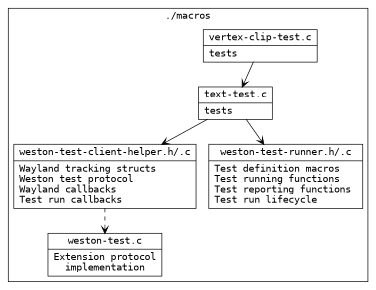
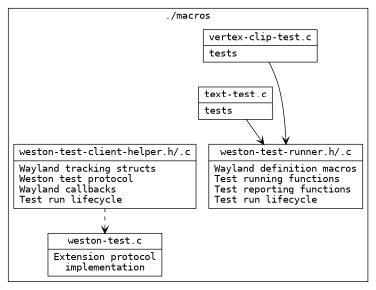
(249, 71) -> (281, 99)
(188, 130) -> none
(277, 169) -> (286, 169)
(71, 200) -> (71, 200)
